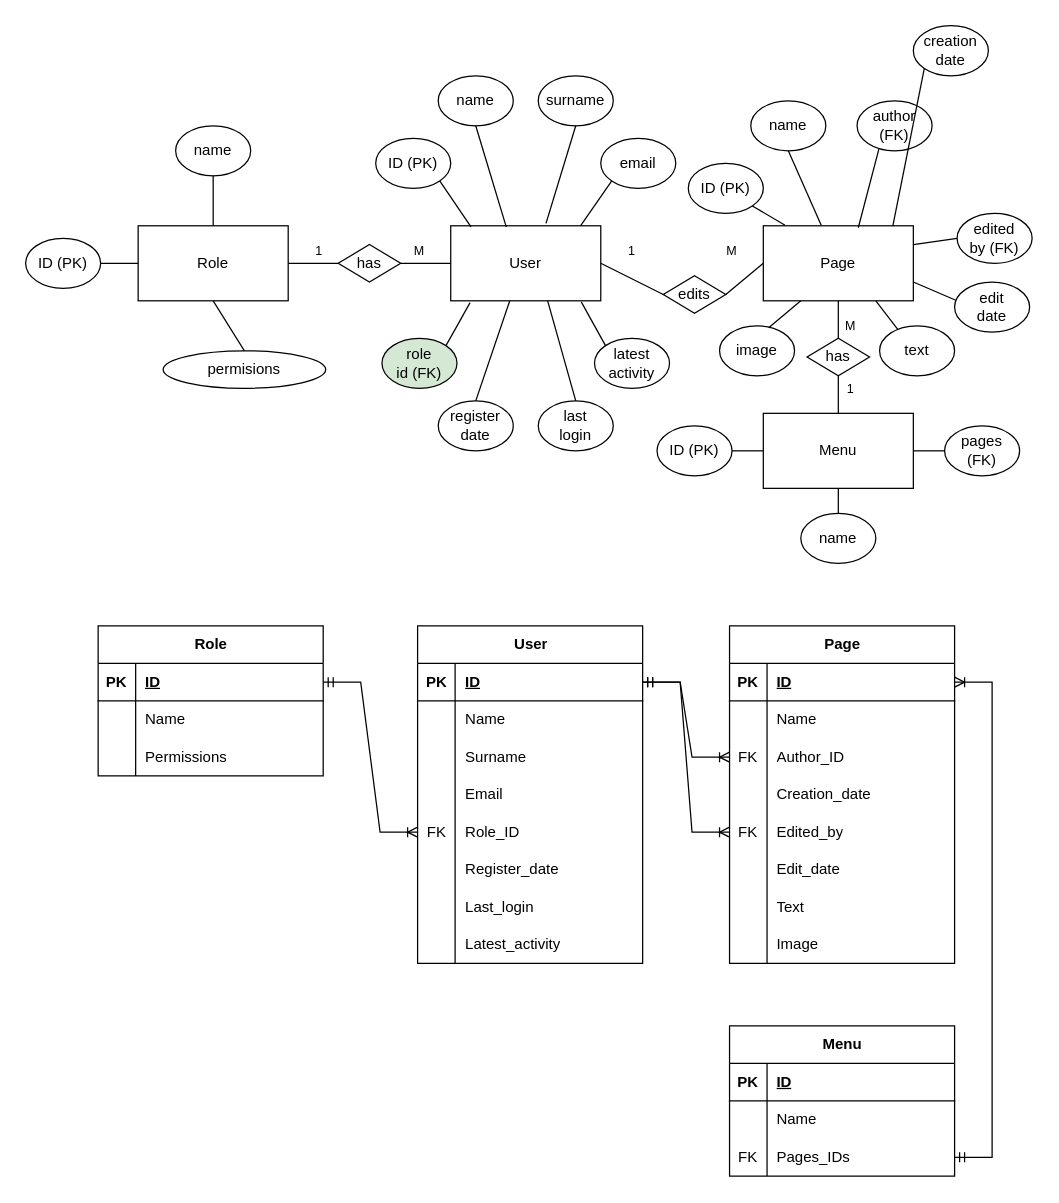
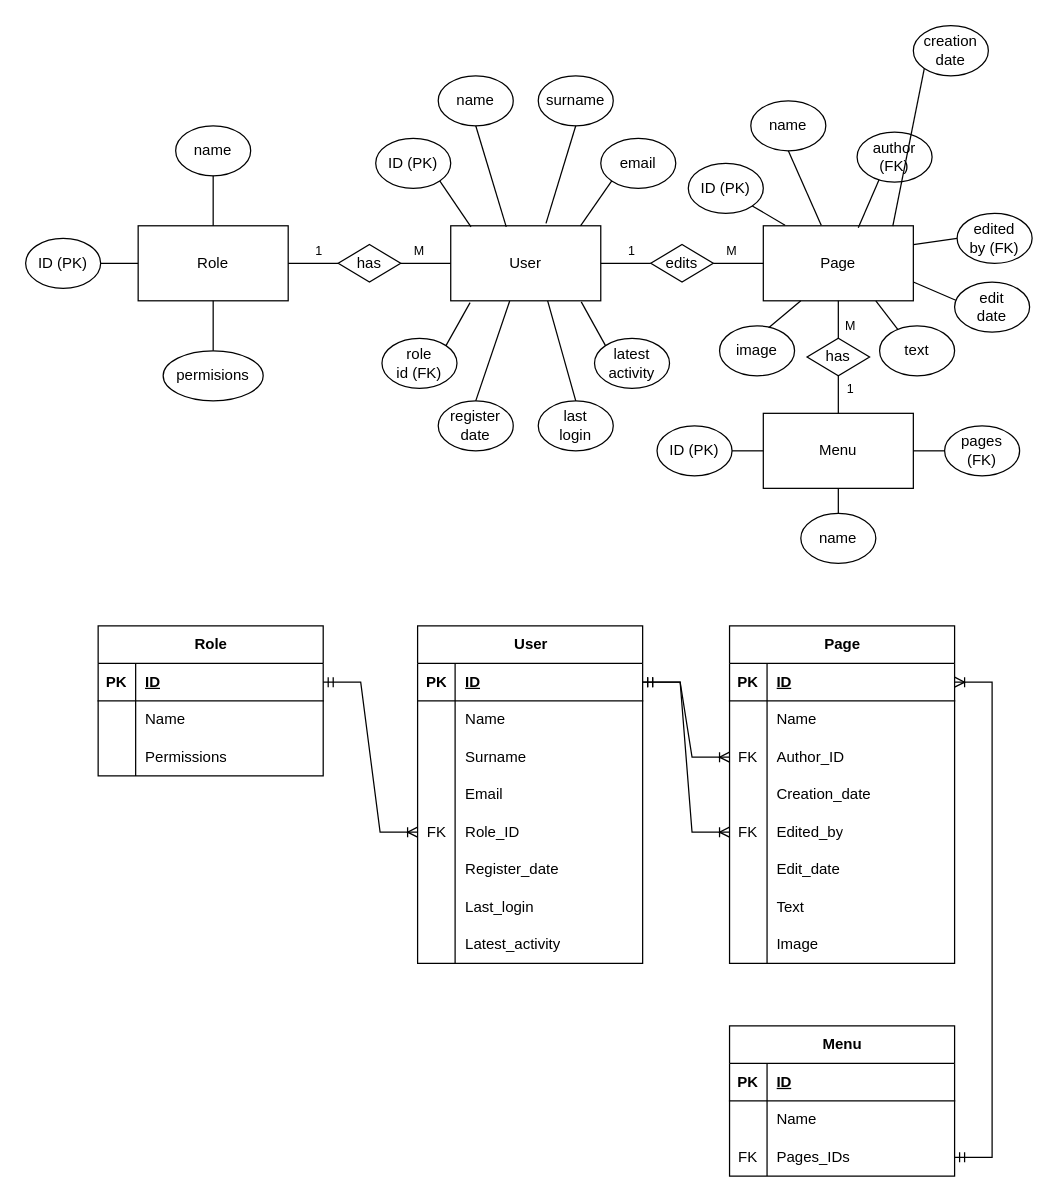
(894, 126) -> (894, 157)
(694, 294) -> (682, 263)
(419, 363) -> (419, 363)
(244, 369) -> (213, 376)
